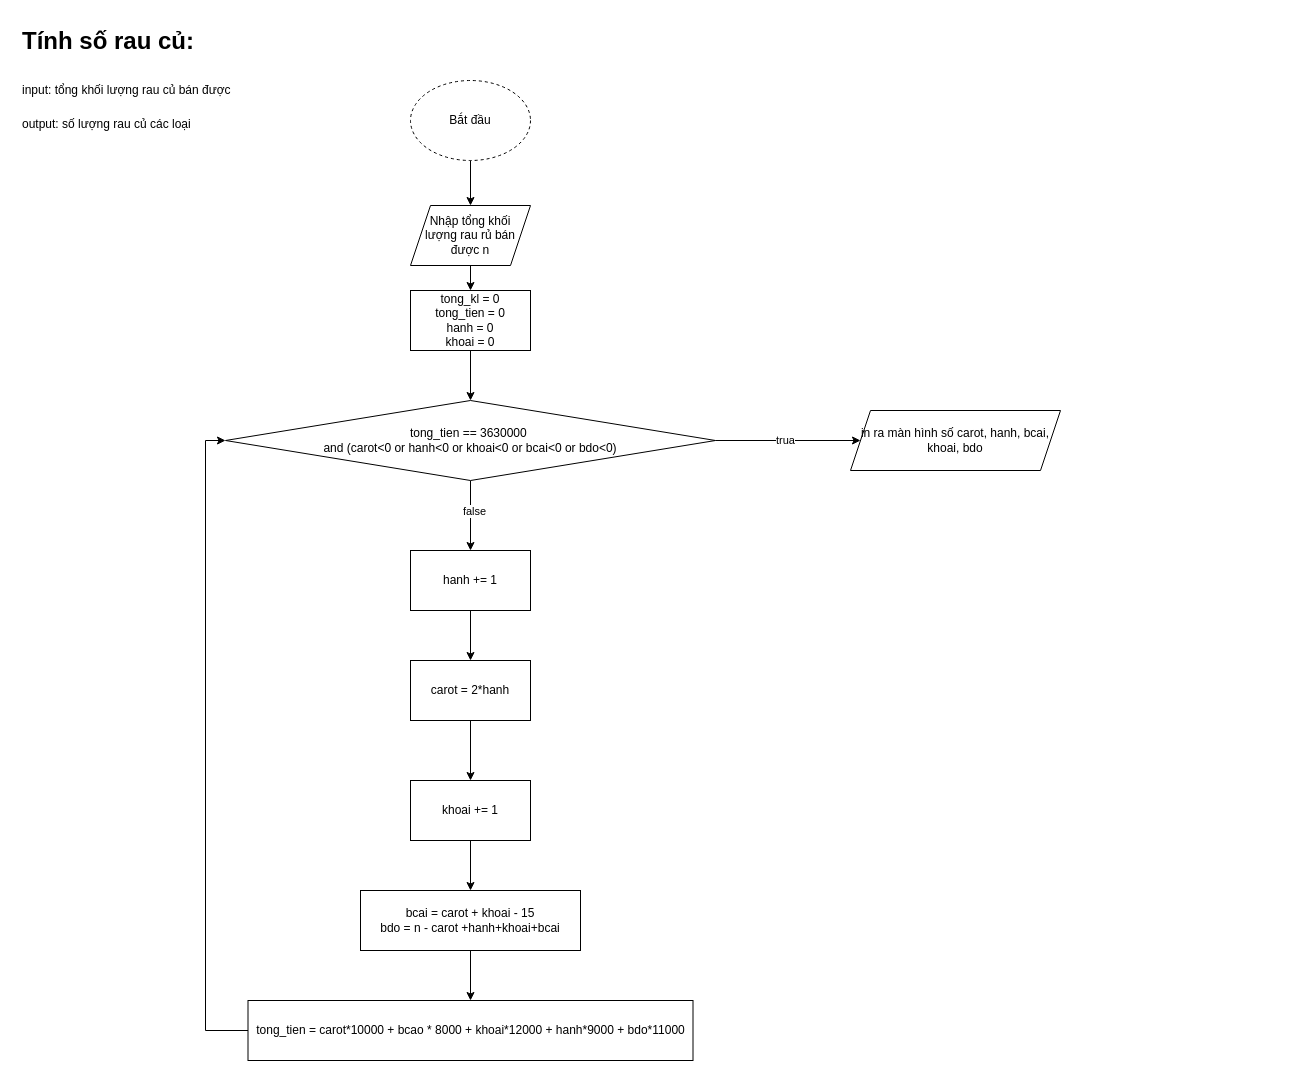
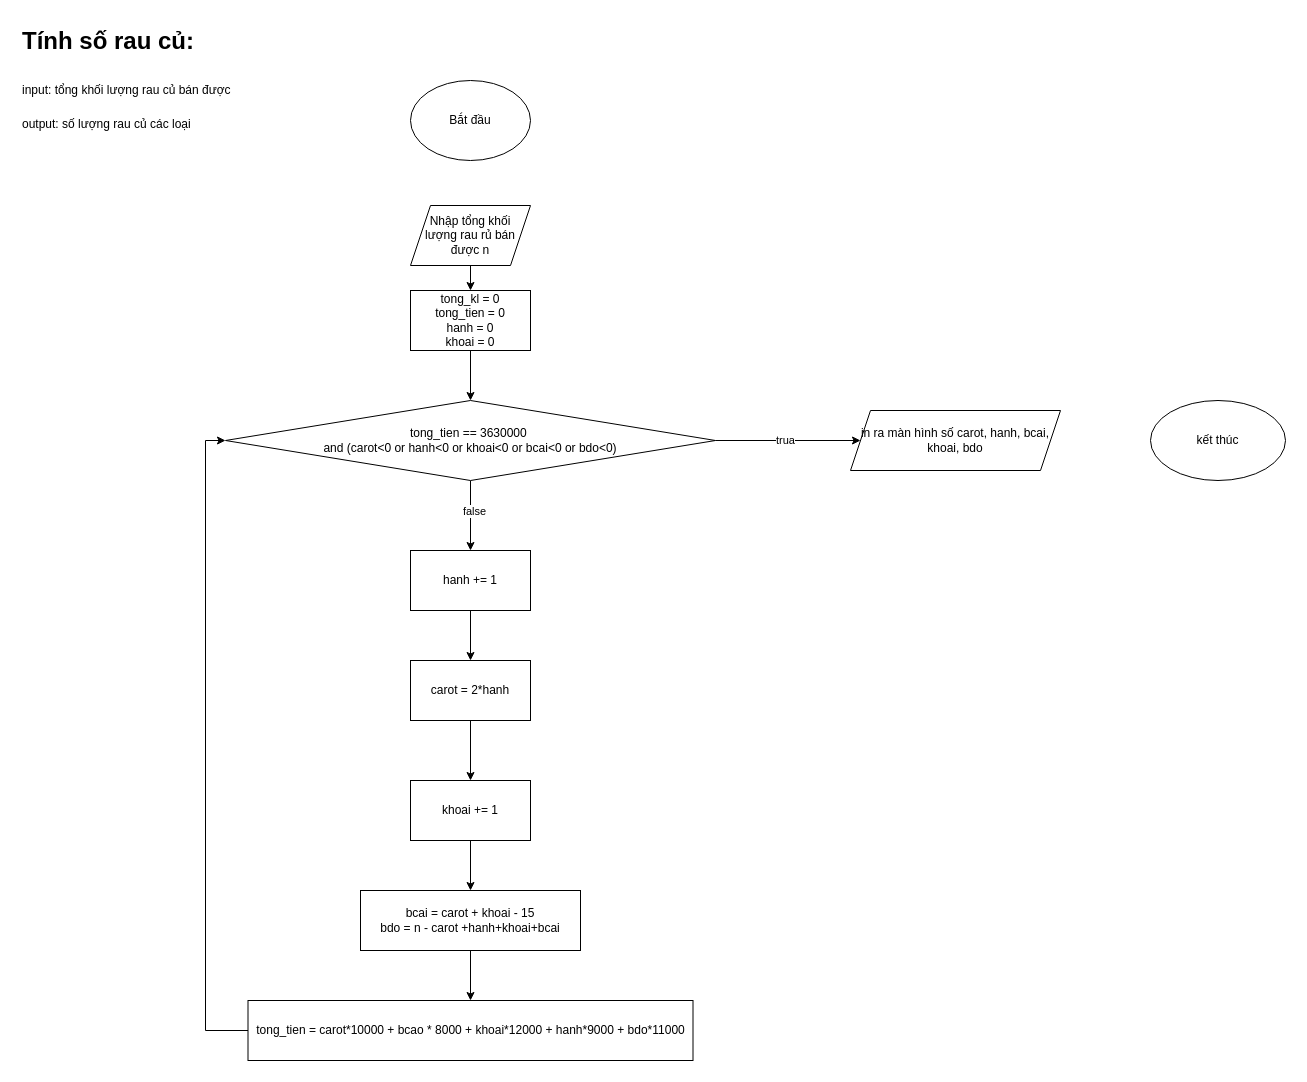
(471, 121) -> (471, 121)
(471, 180) -> none
none -> (1218, 441)
